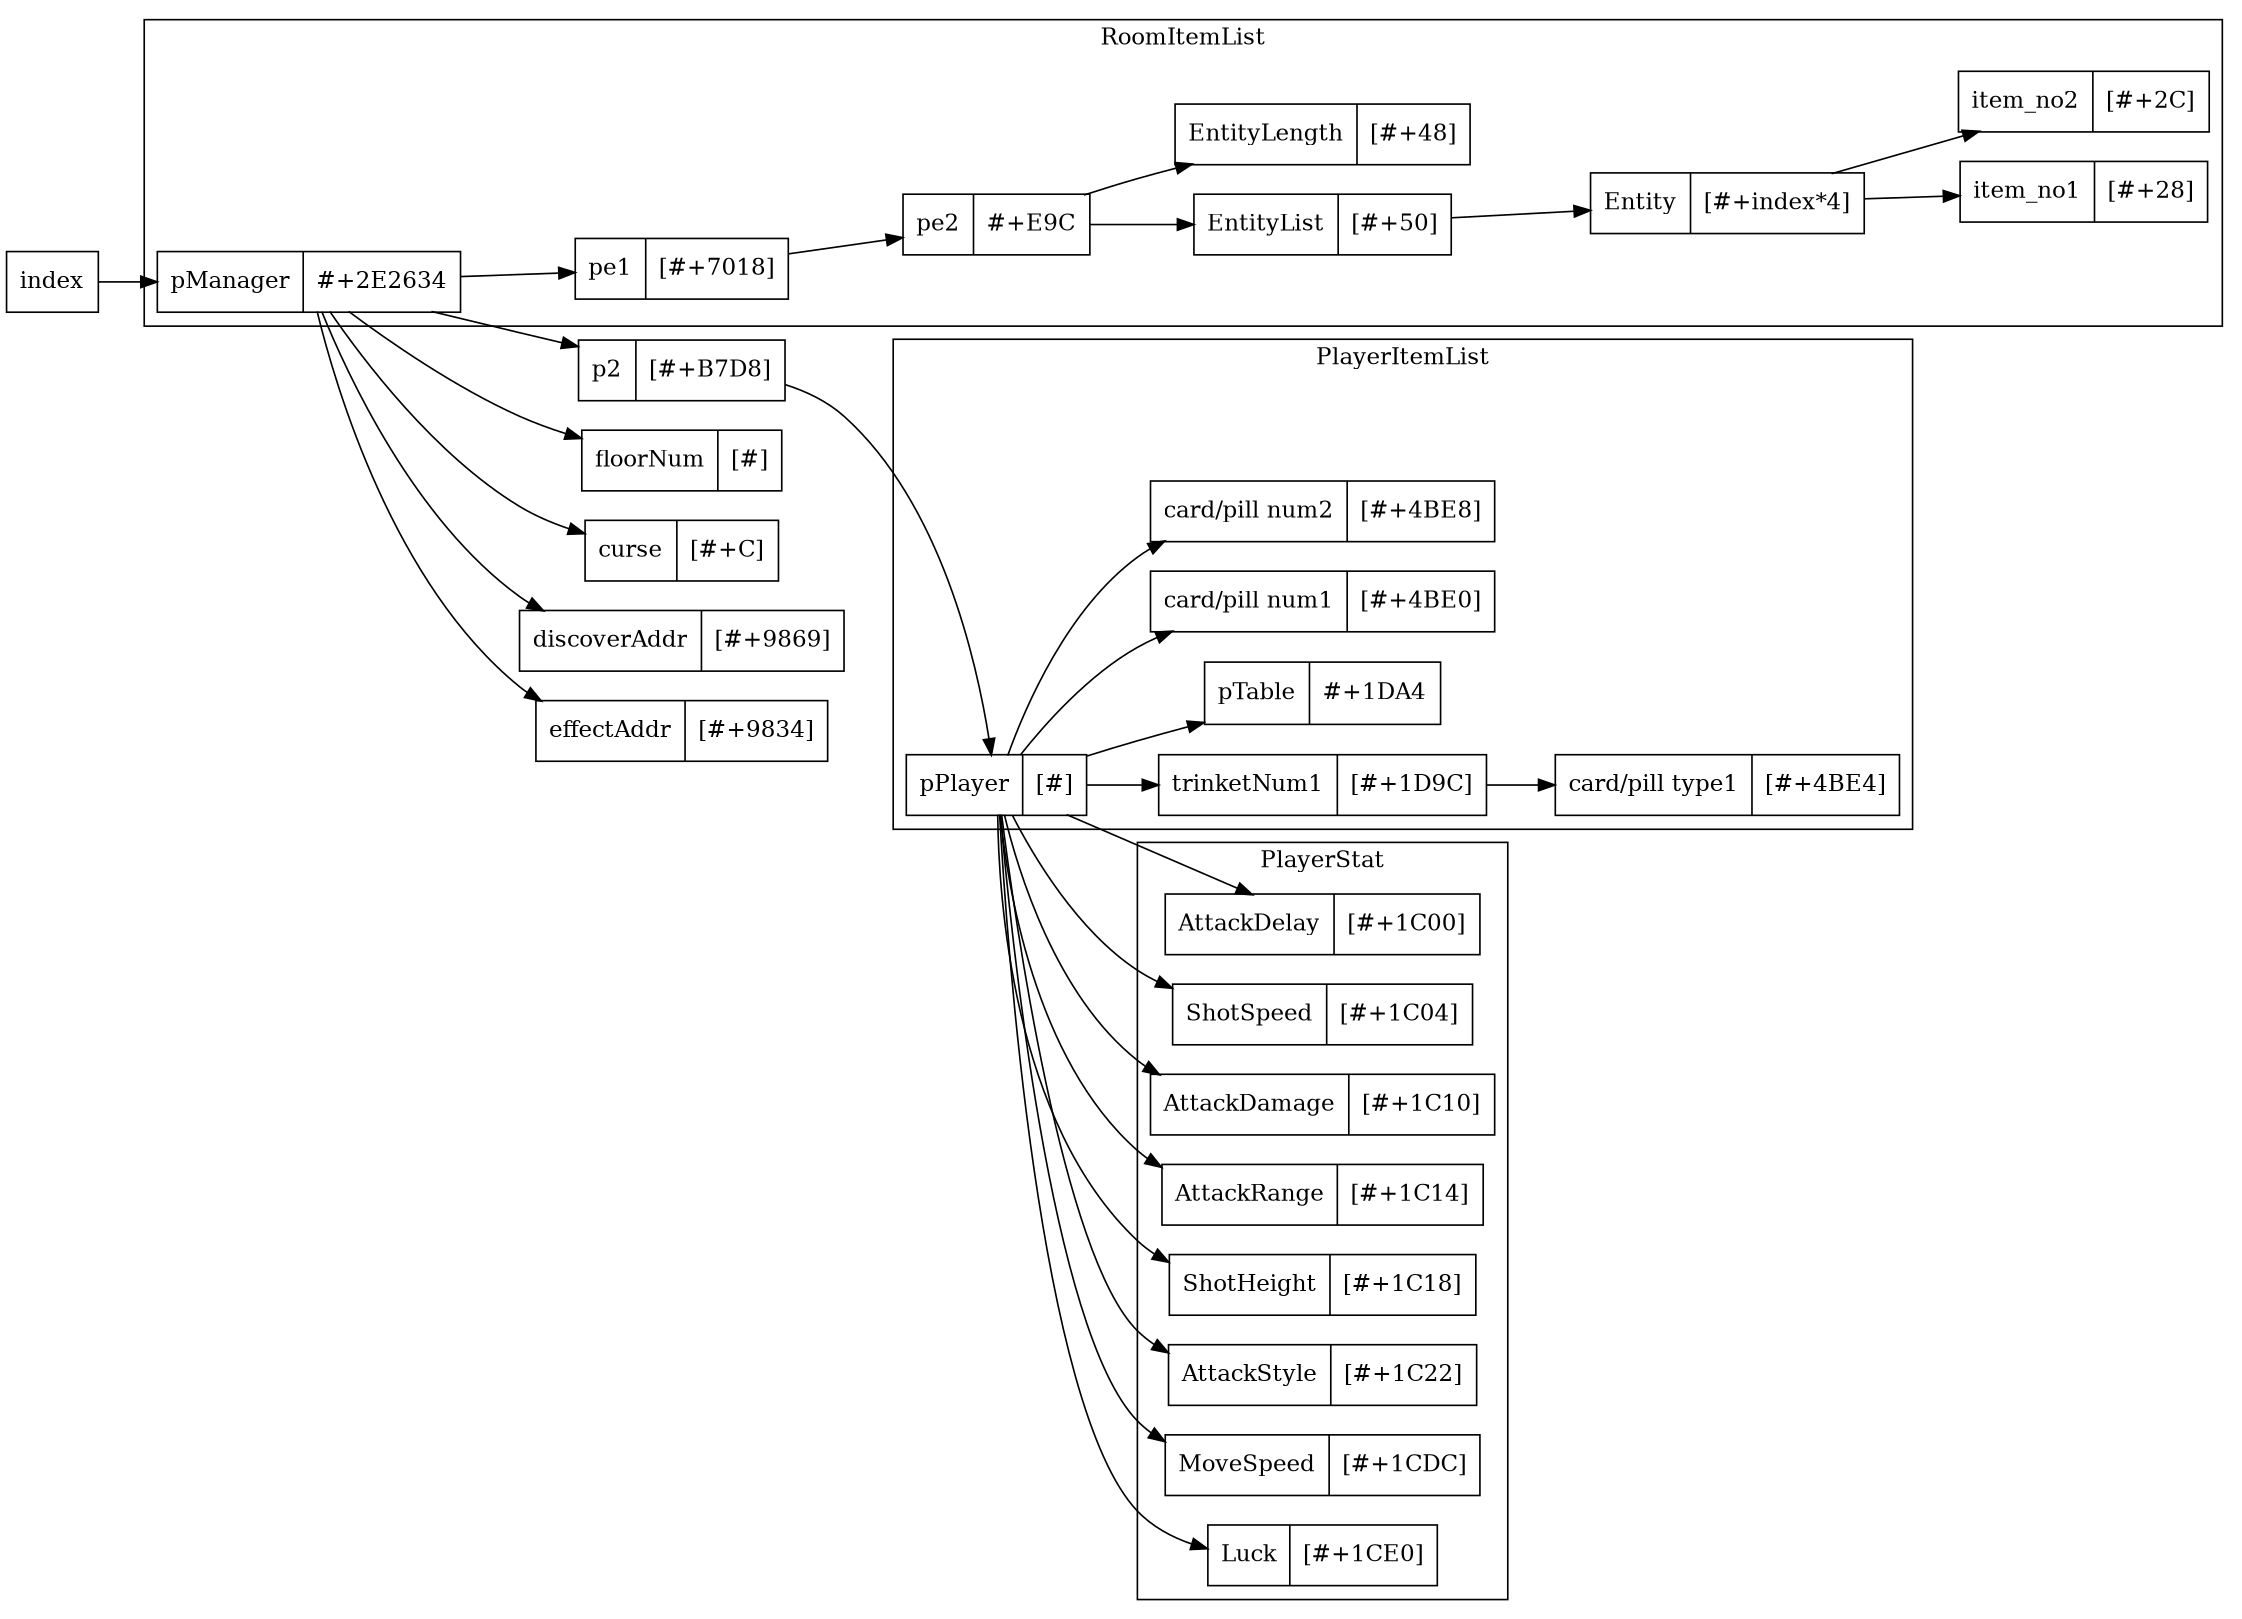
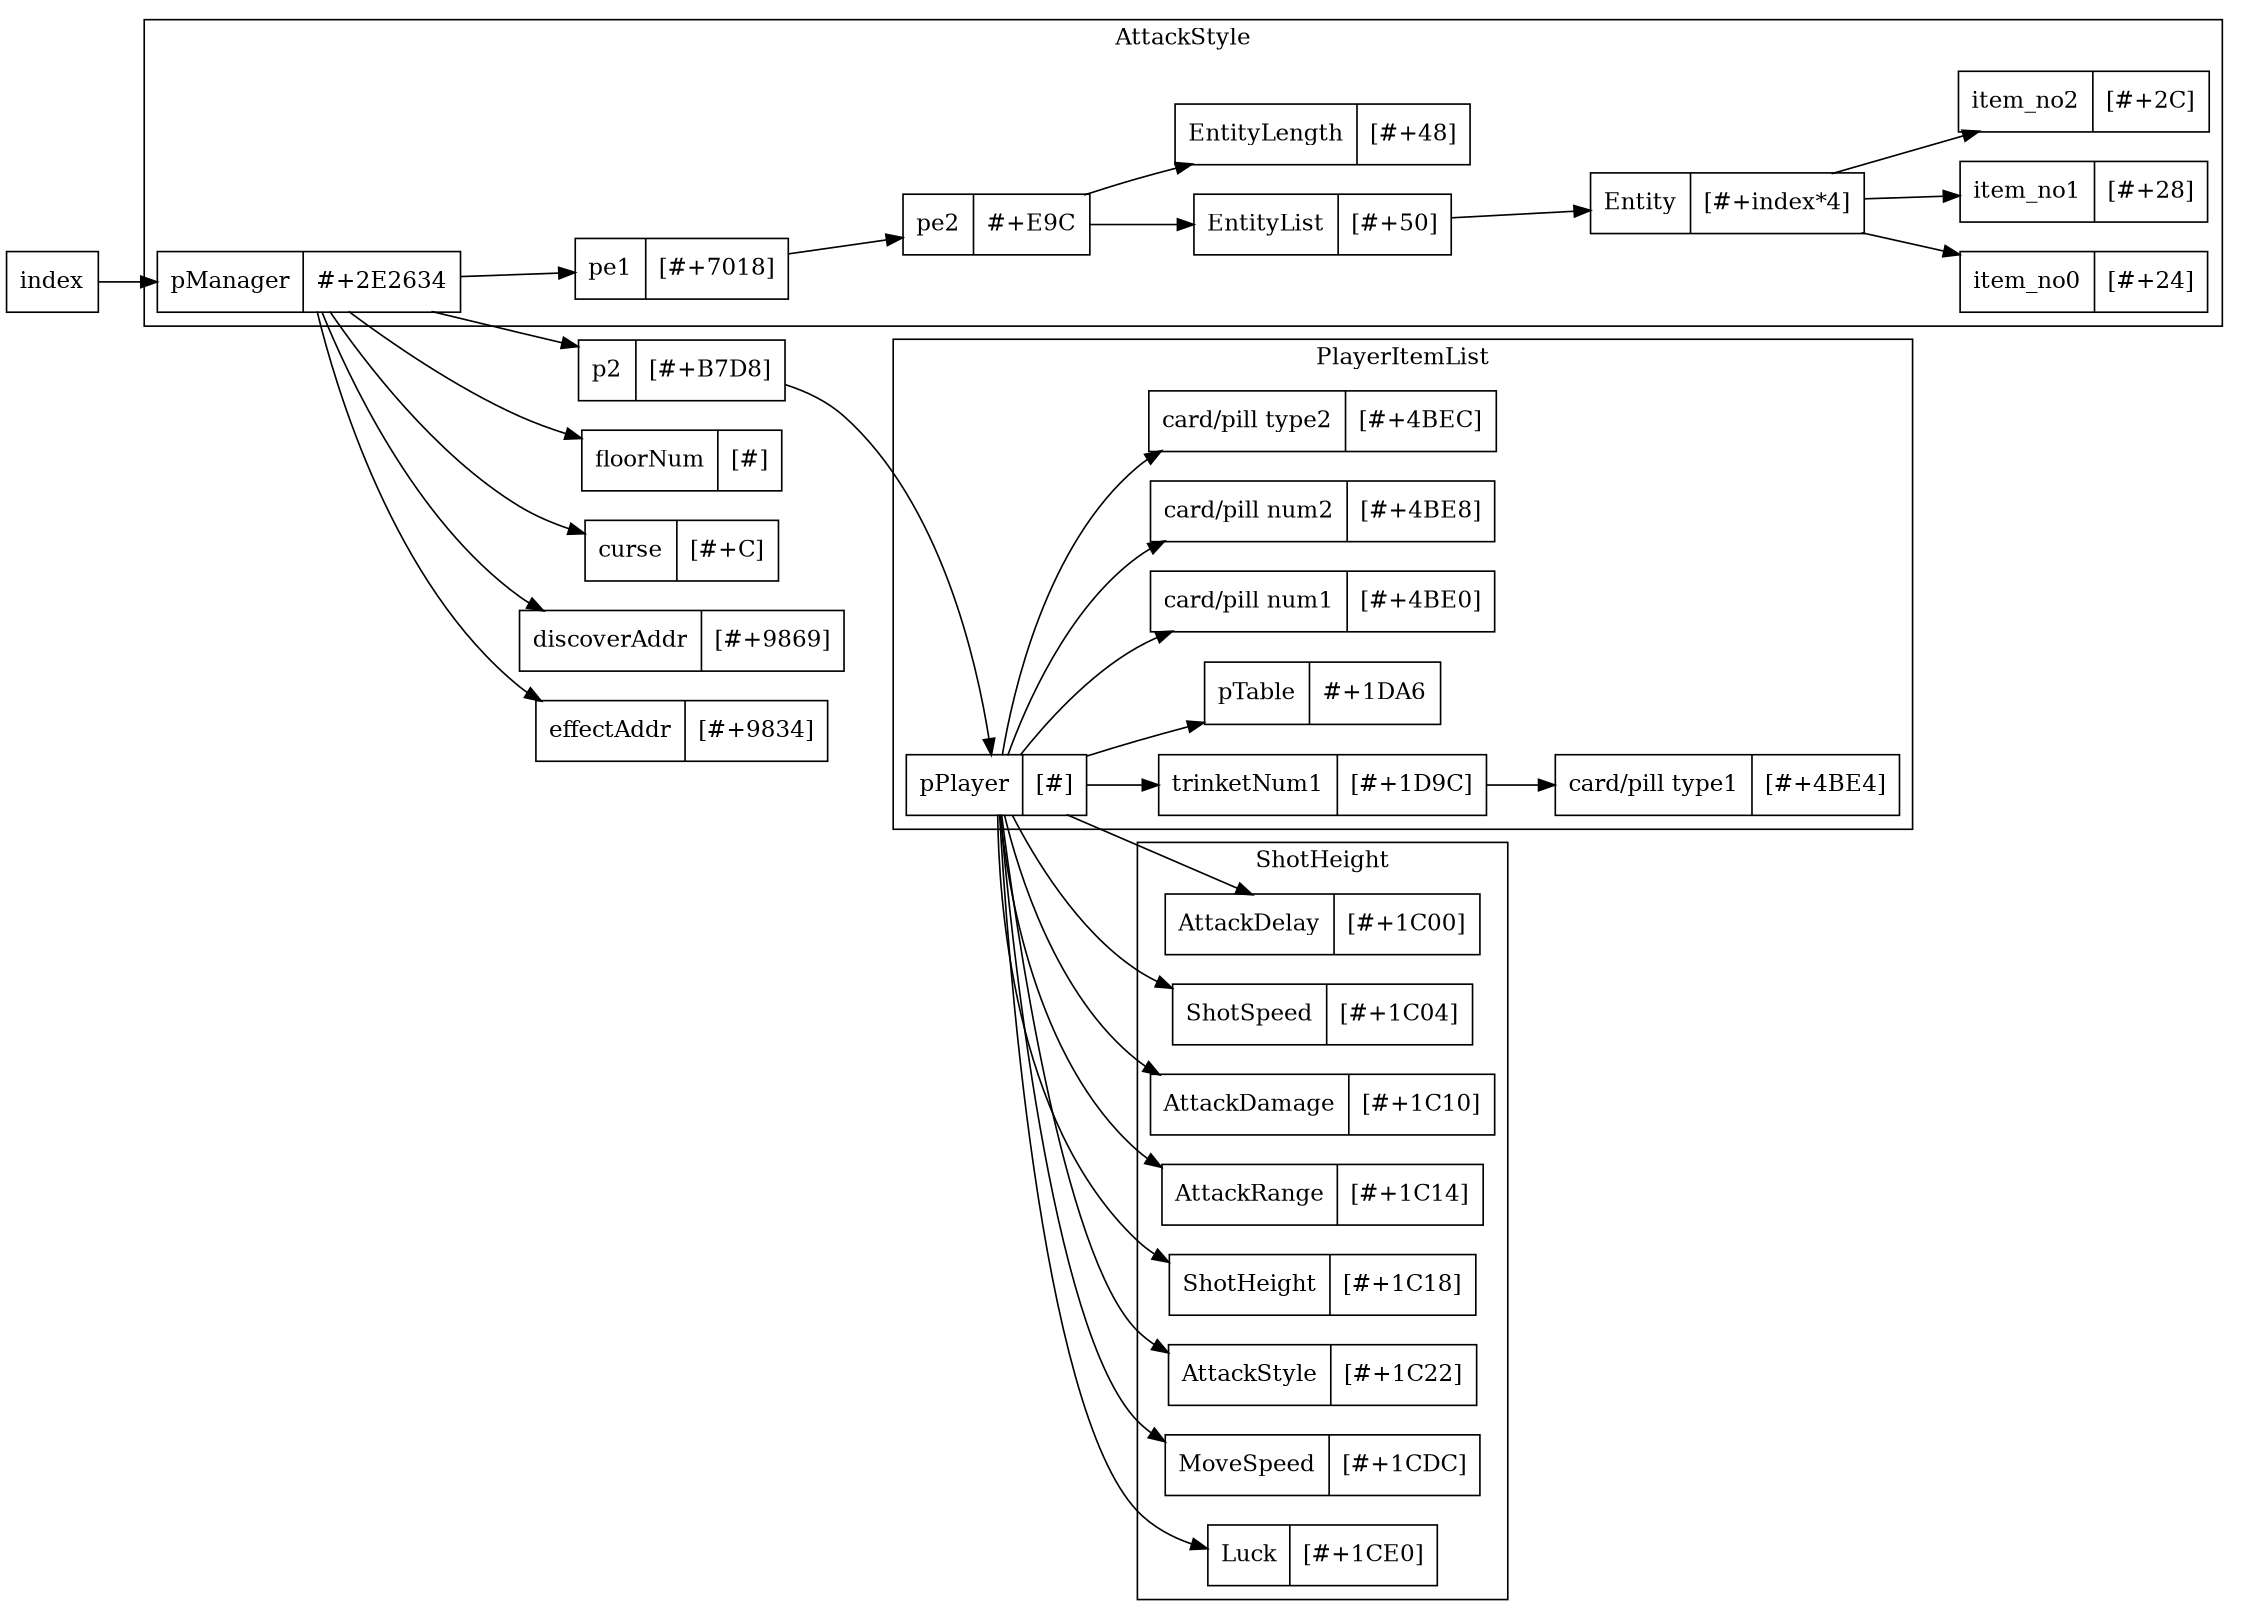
(1183, 39) -> (1183, 39)
none -> (2084, 282)
none -> (1323, 421)
(1375, 692) -> (1375, 692)
(1323, 861) -> (1323, 861)
